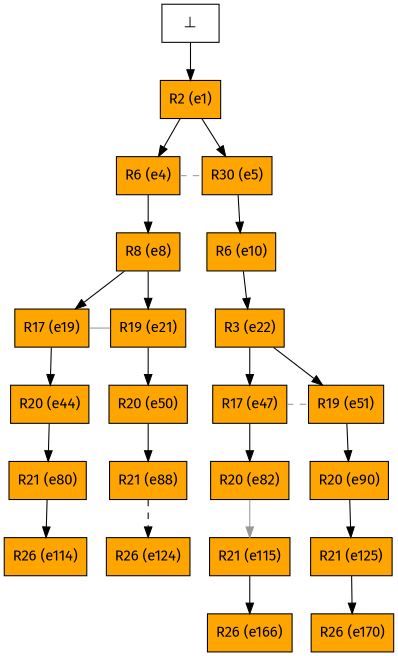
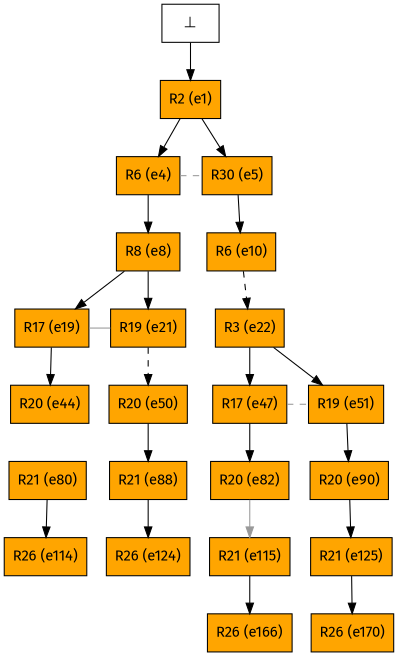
(245, 285) -> (245, 285)
(148, 361) -> (148, 361)
(49, 437) -> none
(148, 513) -> (148, 513)
